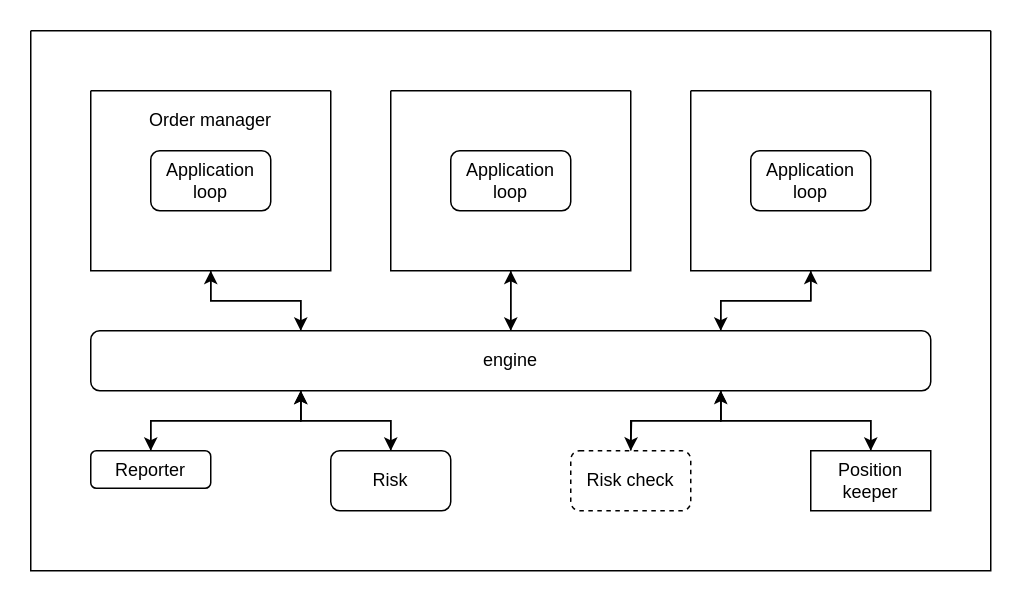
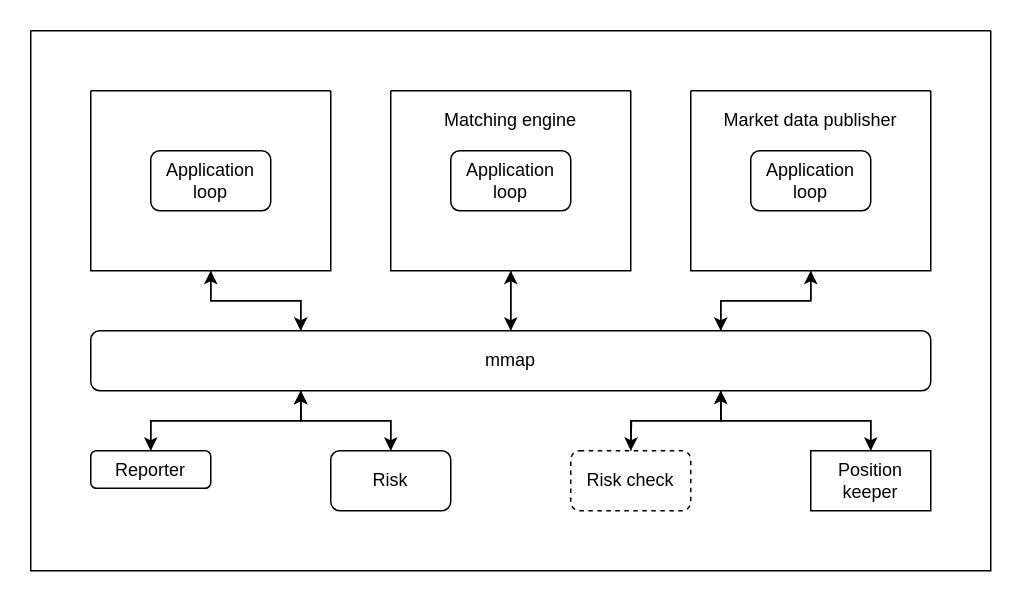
(211, 121) -> none
none -> (511, 121)
none -> (811, 121)
(511, 361) -> (511, 361)
